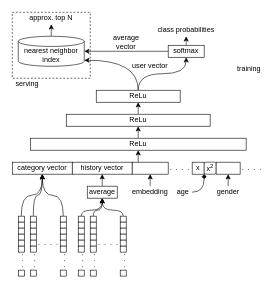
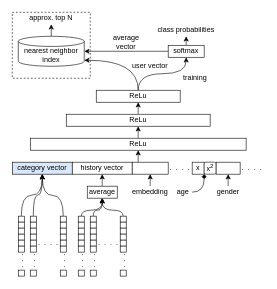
(249, 69) -> (195, 78)
(27, 84) -> none
(42, 168) -> (42, 168)
